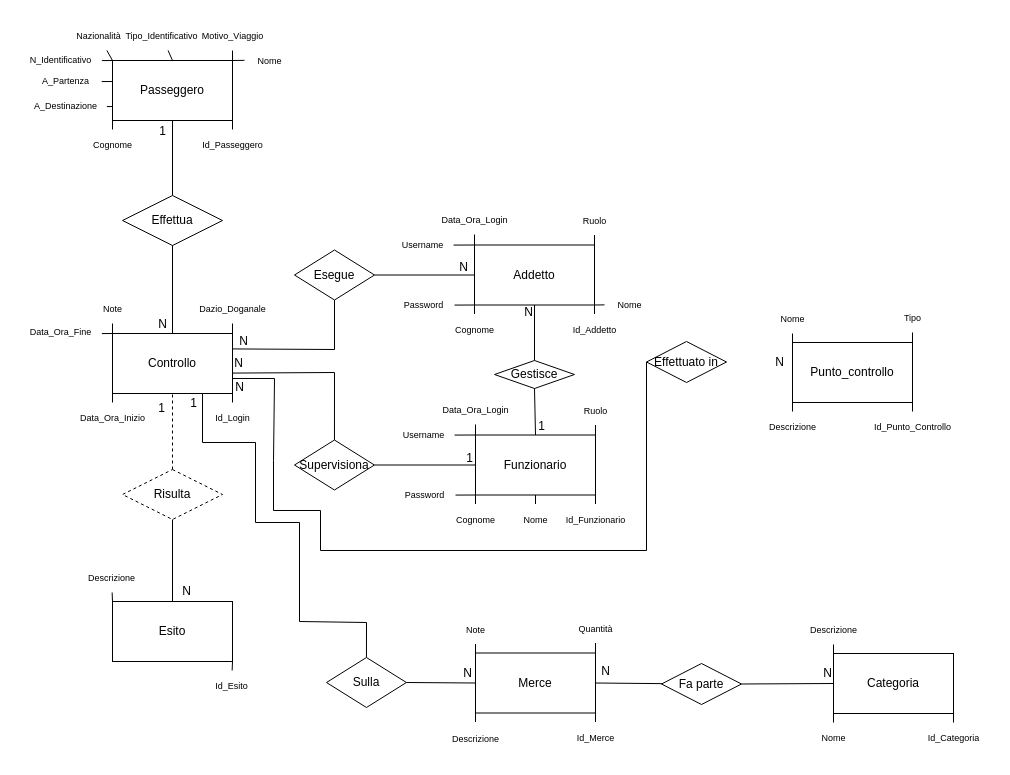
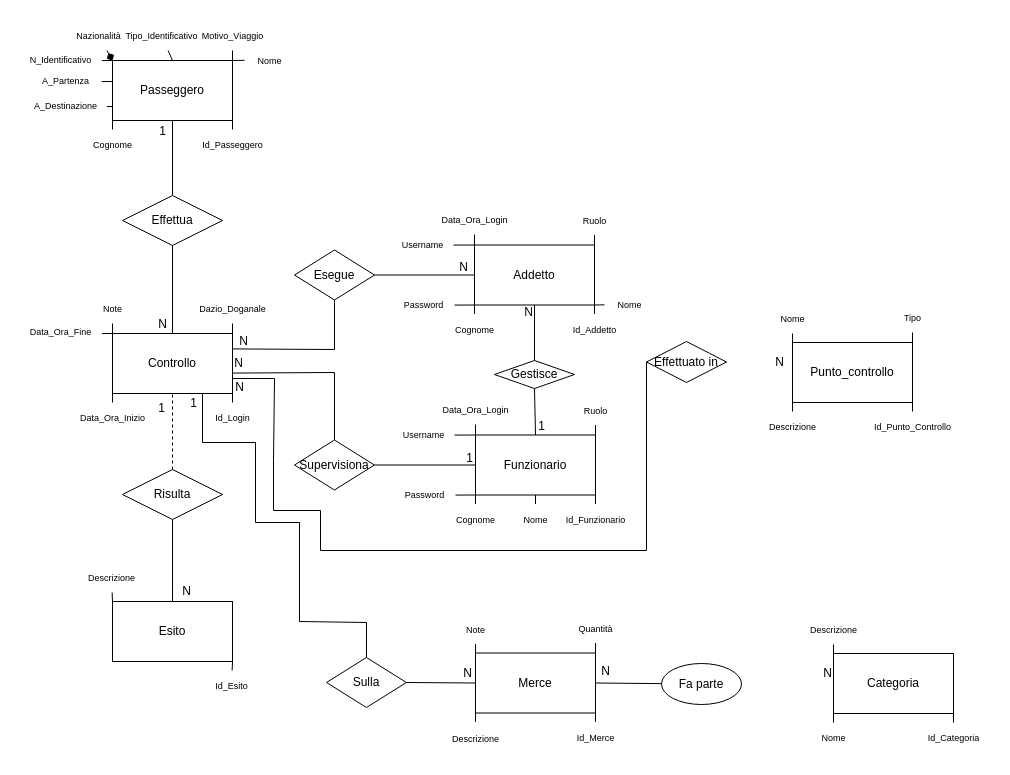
(109, 54) -> (108, 53)
(173, 495) -> (173, 495)
(702, 684) -> (702, 684)
(788, 684) -> none
